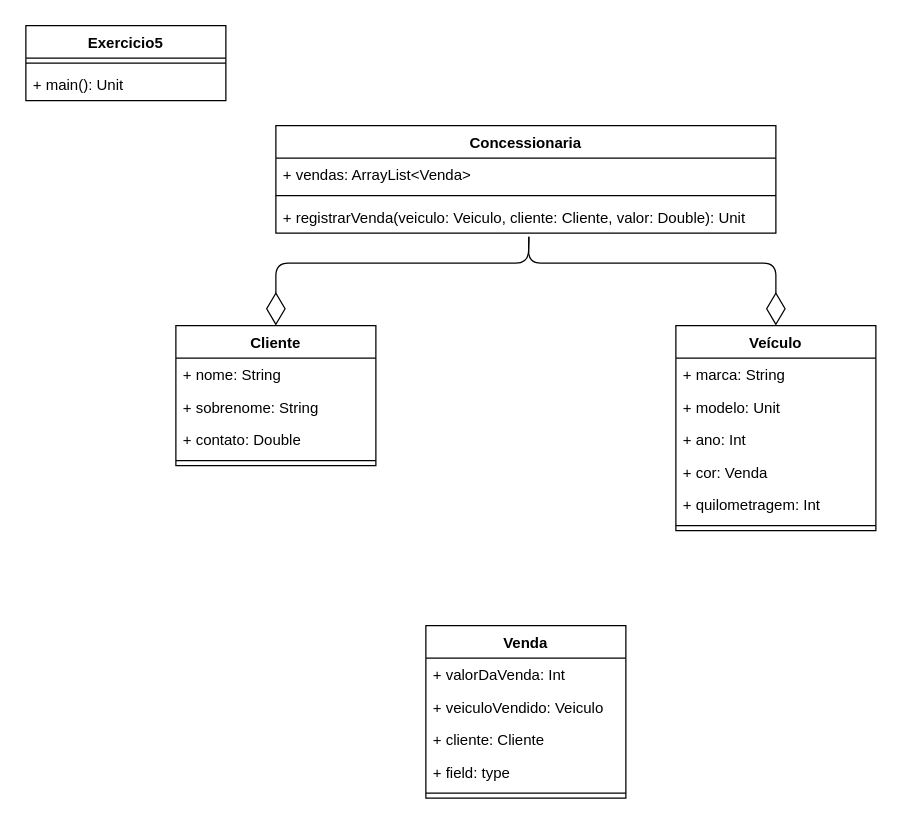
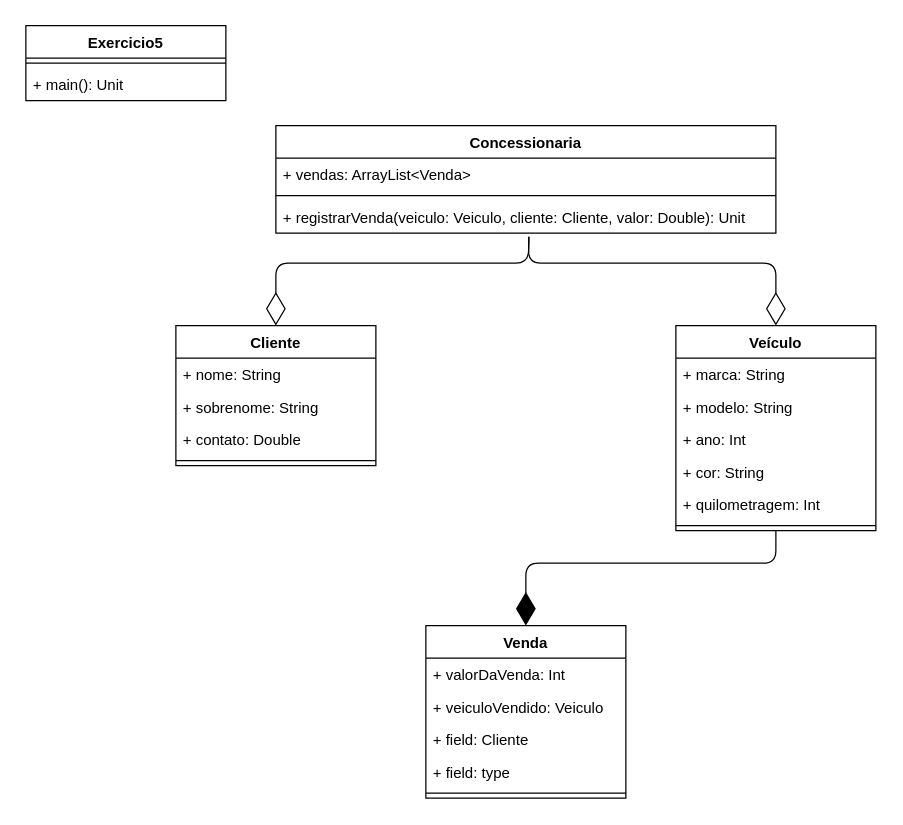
(732, 408) -> (740, 408)
(727, 473) -> (729, 473)
none -> (651, 563)
(494, 740) -> (486, 740)
